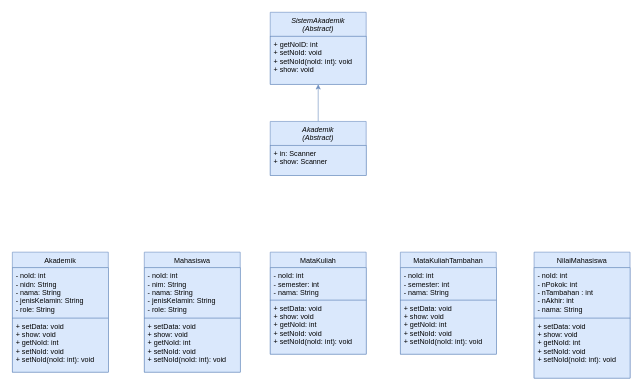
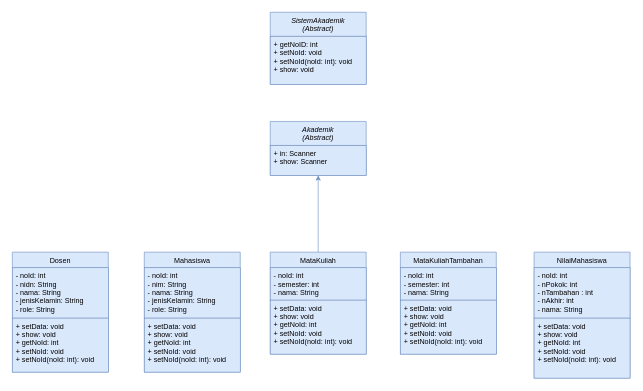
(318, 89) -> none
none -> (318, 180)
(60, 260) -> (60, 260)
